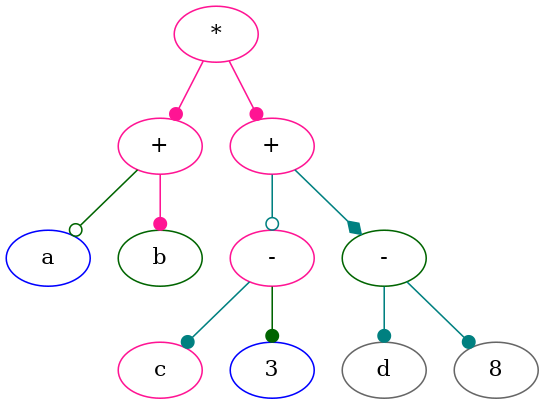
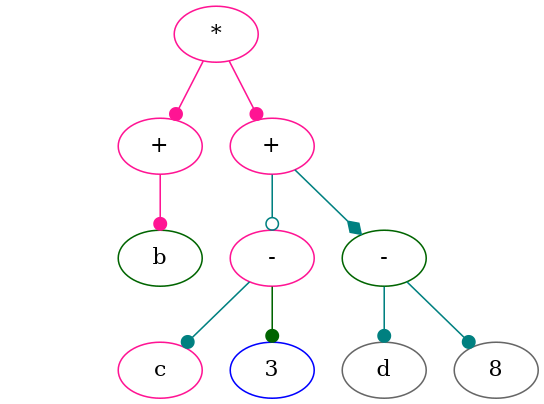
(48, 258) -> none
